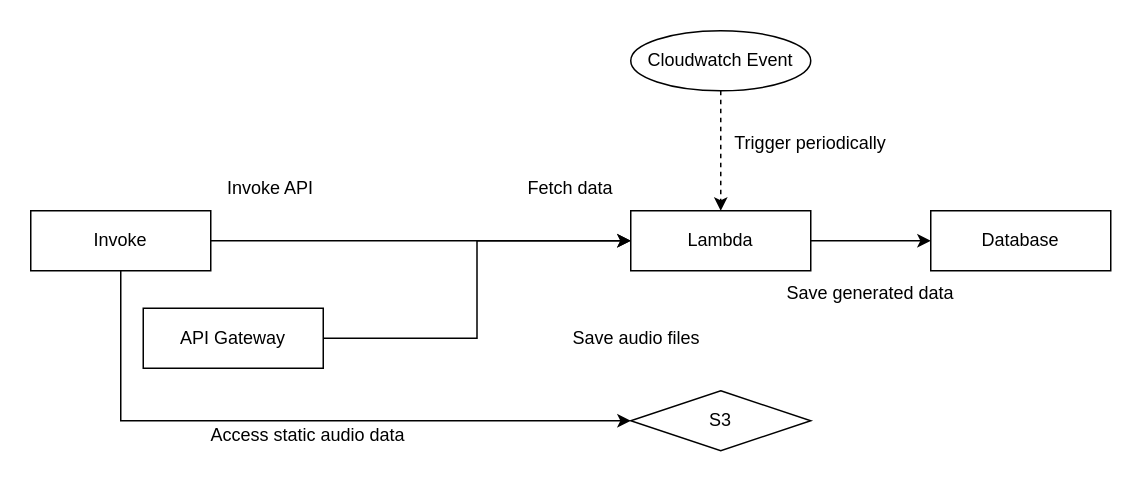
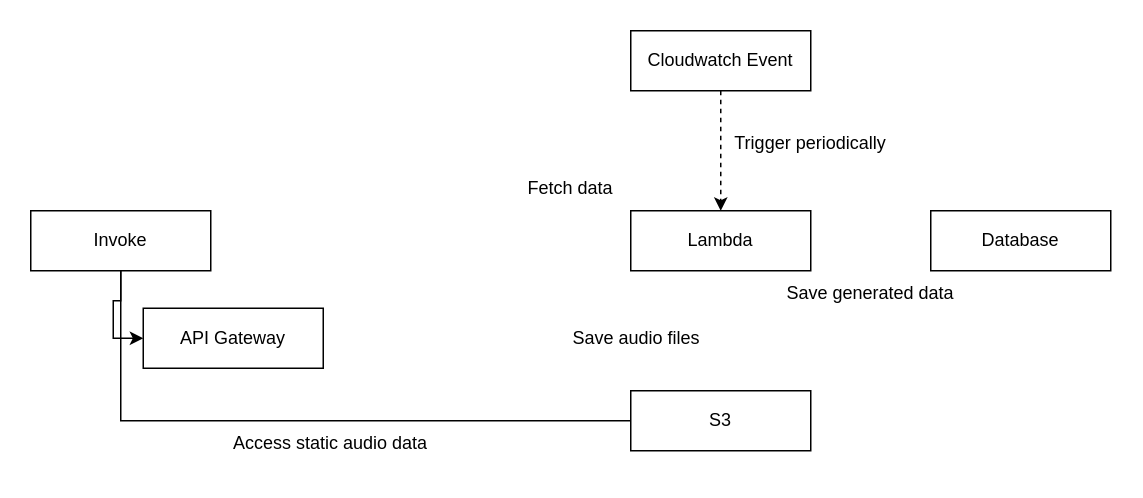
(721, 61) -> (721, 61)
(271, 188) -> none
(342, 241) -> (113, 327)
(866, 241) -> none
(448, 338) -> none
(619, 421) -> (624, 421)
(721, 421) -> (721, 421)
(308, 436) -> (331, 443)
